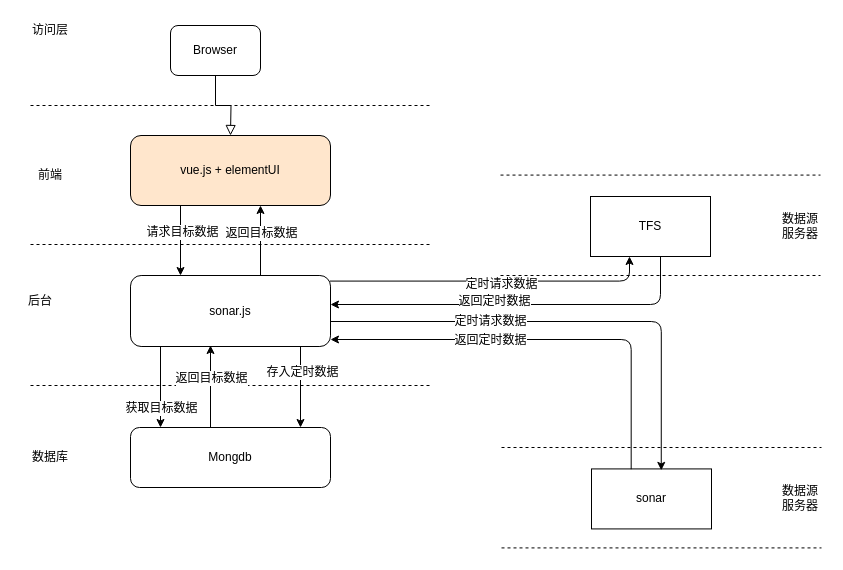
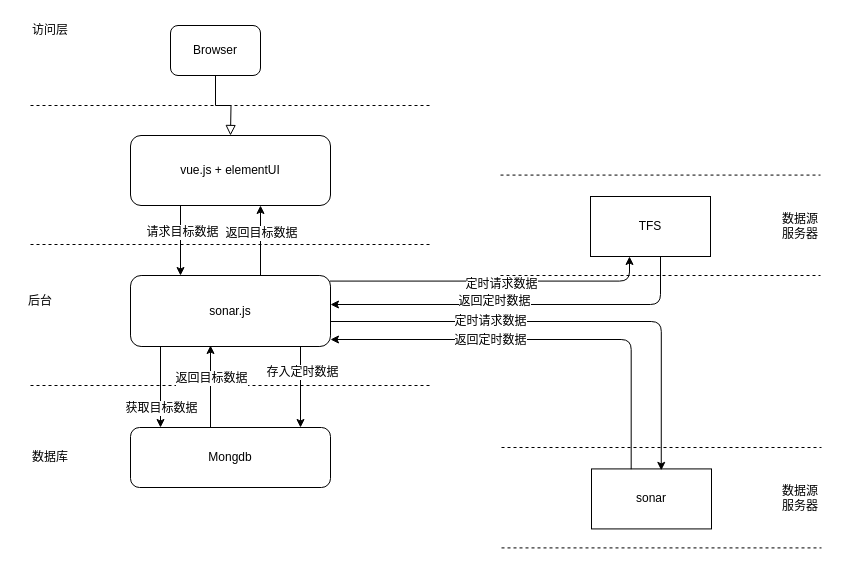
(231, 171) -> (231, 171)
(51, 176) -> none
